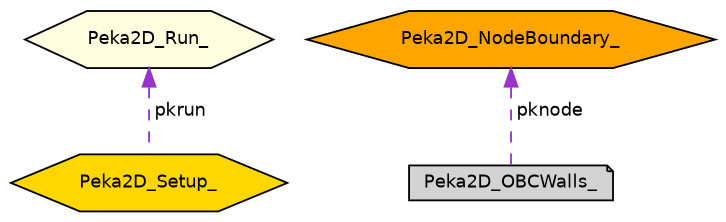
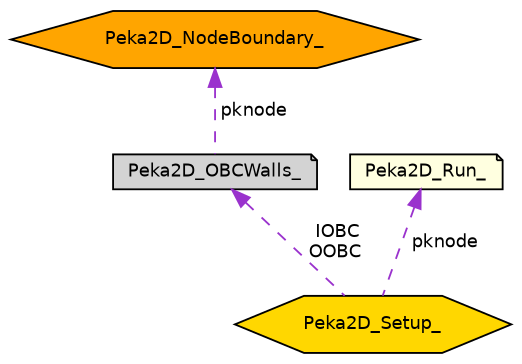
(149, 40) -> (426, 172)
(178, 111) -> (443, 243)
none -> (295, 249)
